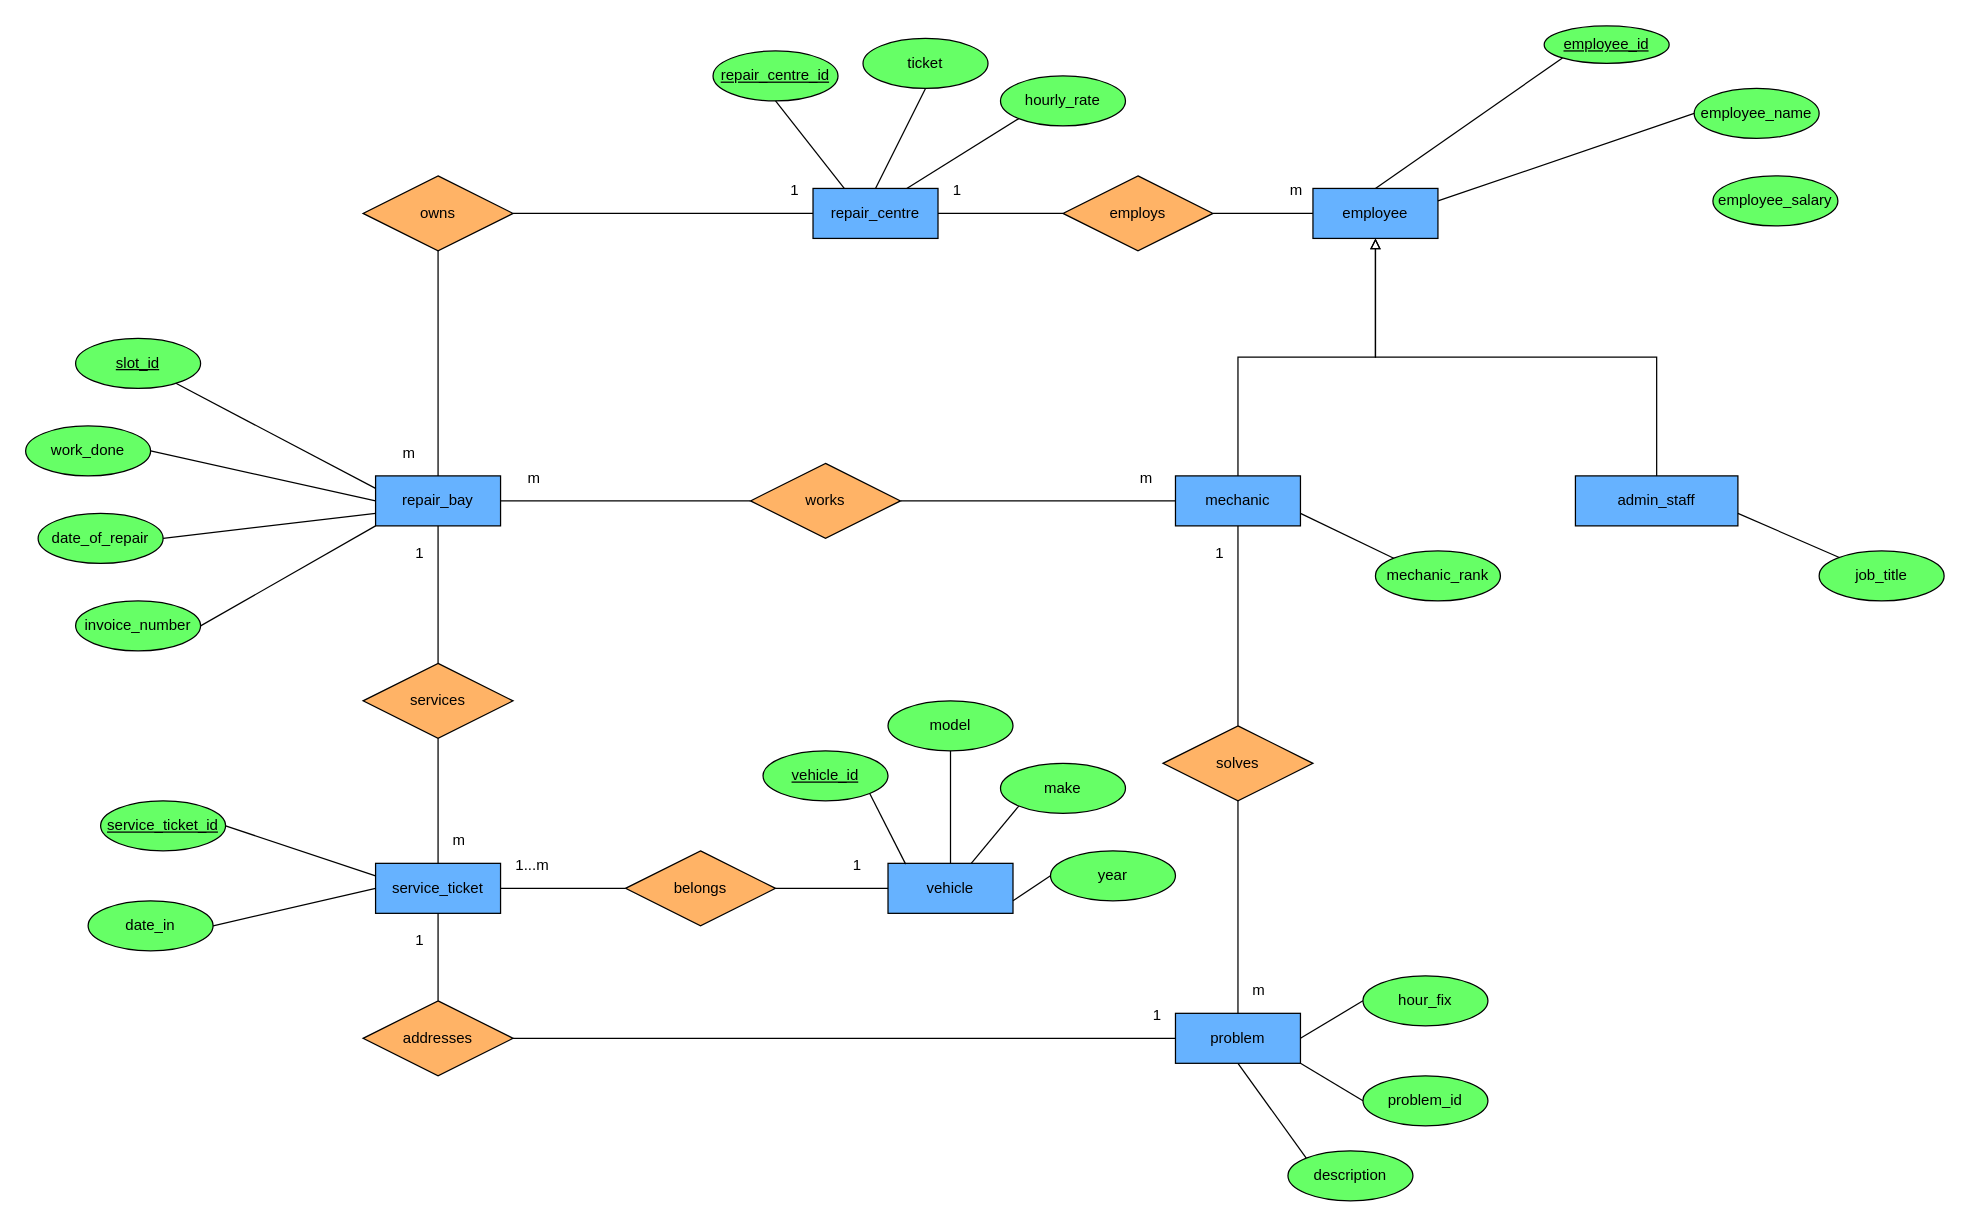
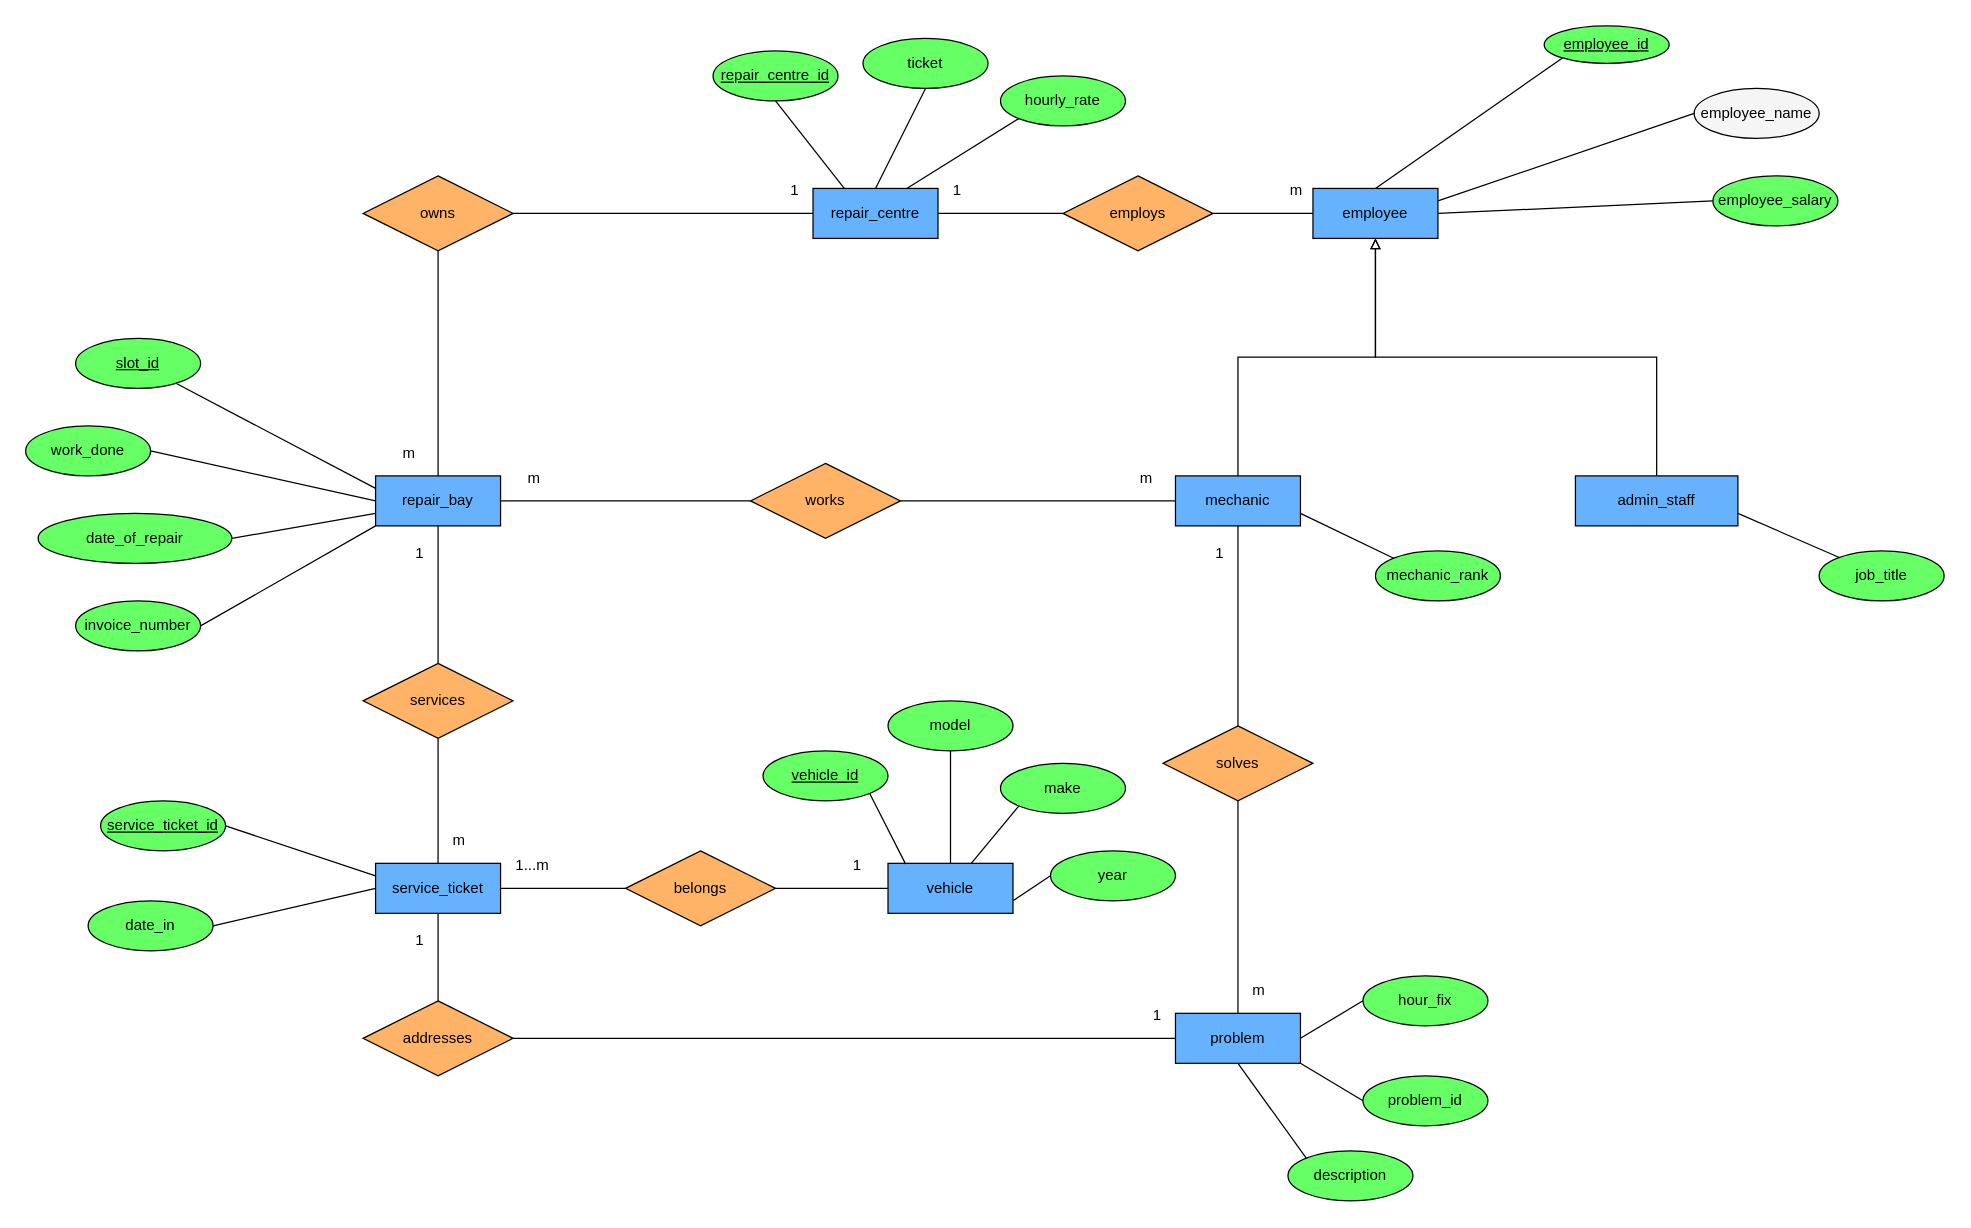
(1757, 113) -> (1757, 113)
none -> (1575, 207)
(101, 538) -> (135, 538)
